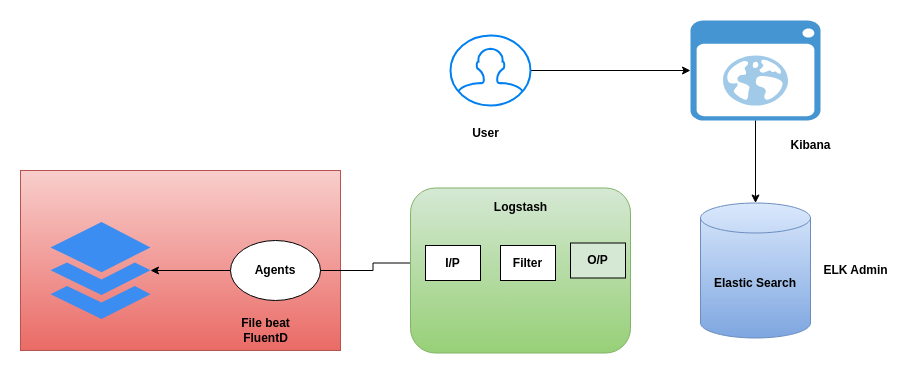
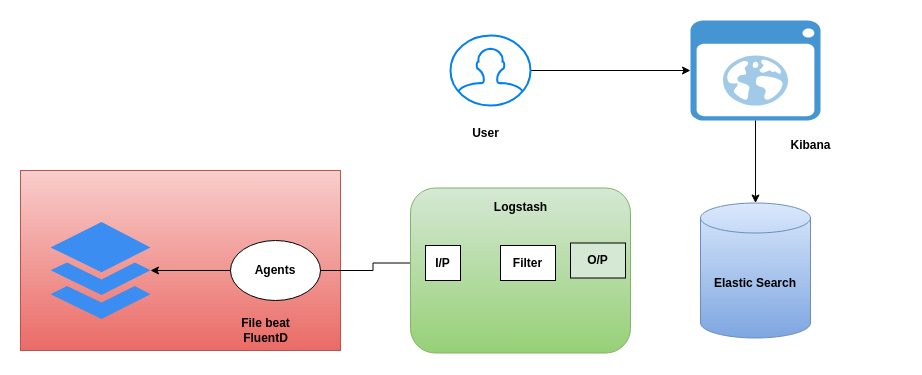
(453, 263) -> (443, 263)
(856, 271) -> none
